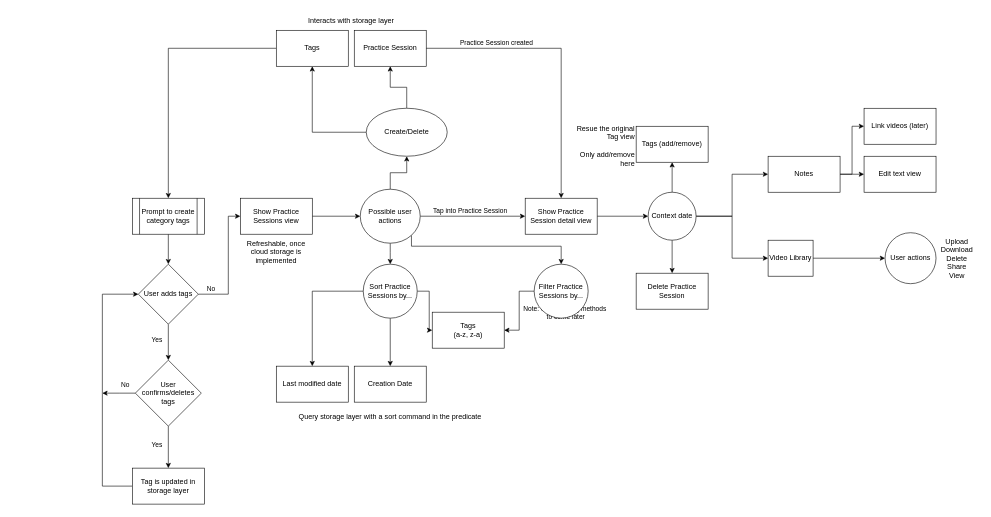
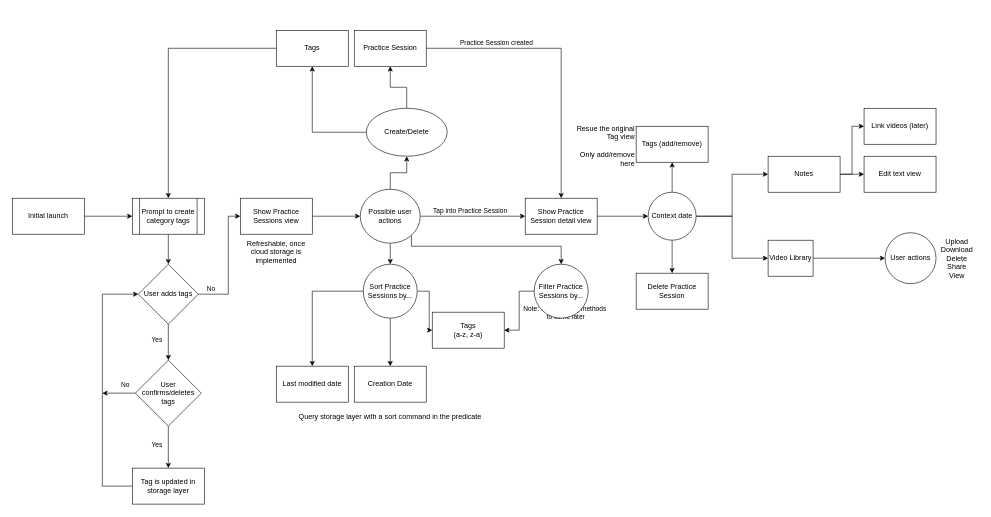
(351, 21) -> none
none -> (48, 216)
none -> (126, 216)
